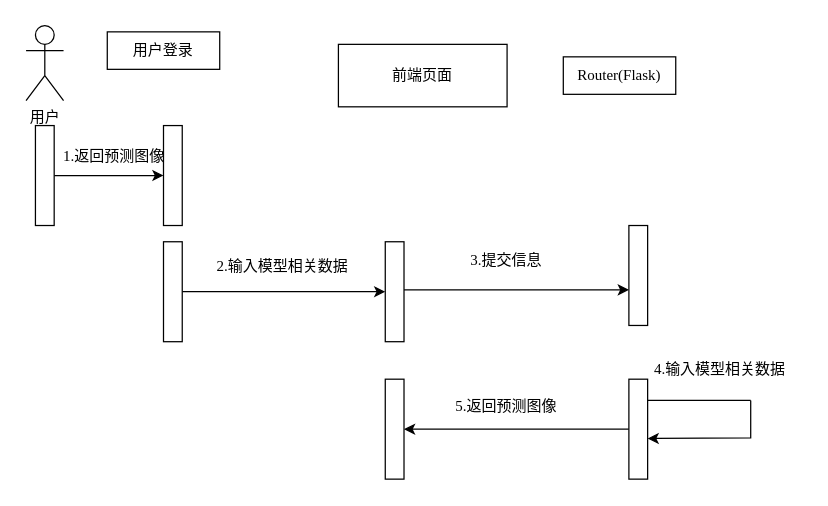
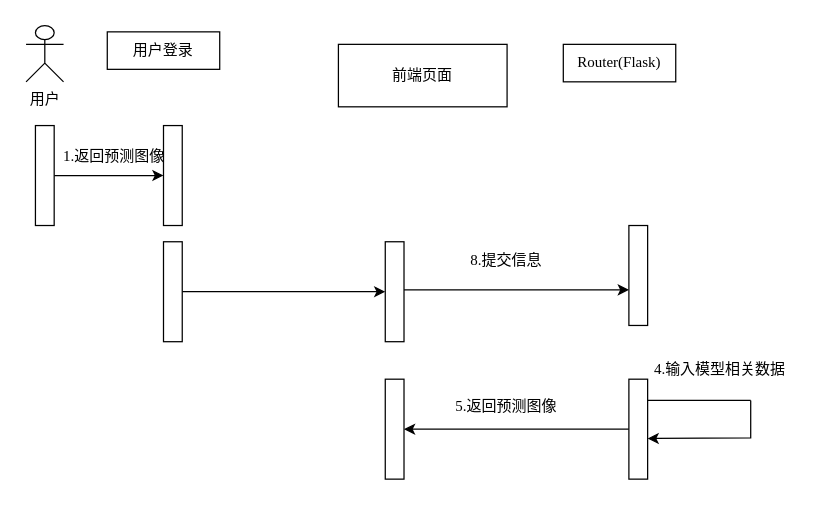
(44, 63) -> (44, 54)
(619, 76) -> (619, 63)
(506, 261) -> (506, 261)
(282, 267) -> none
